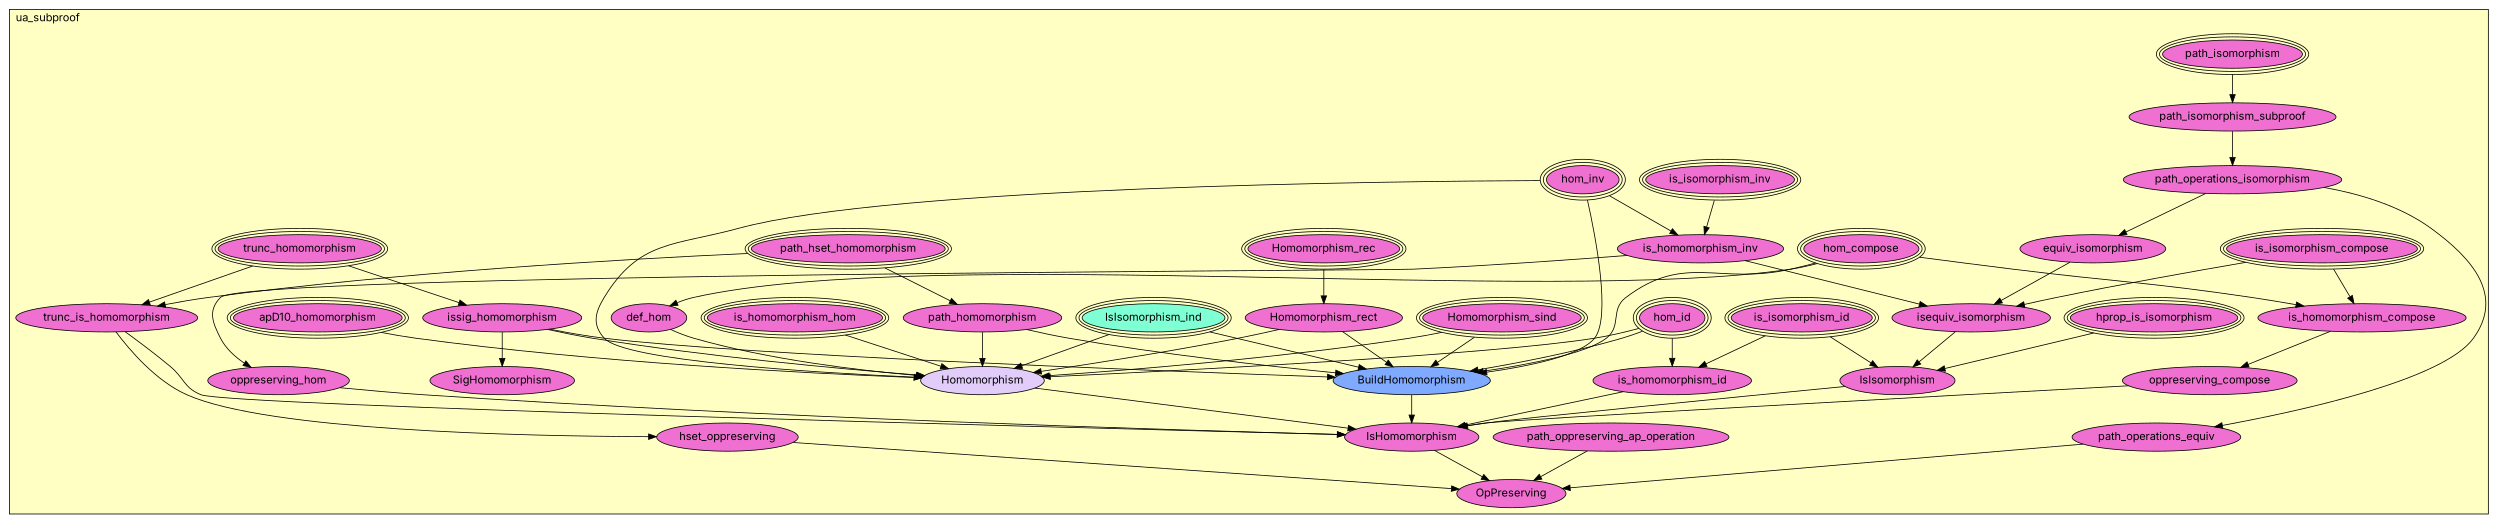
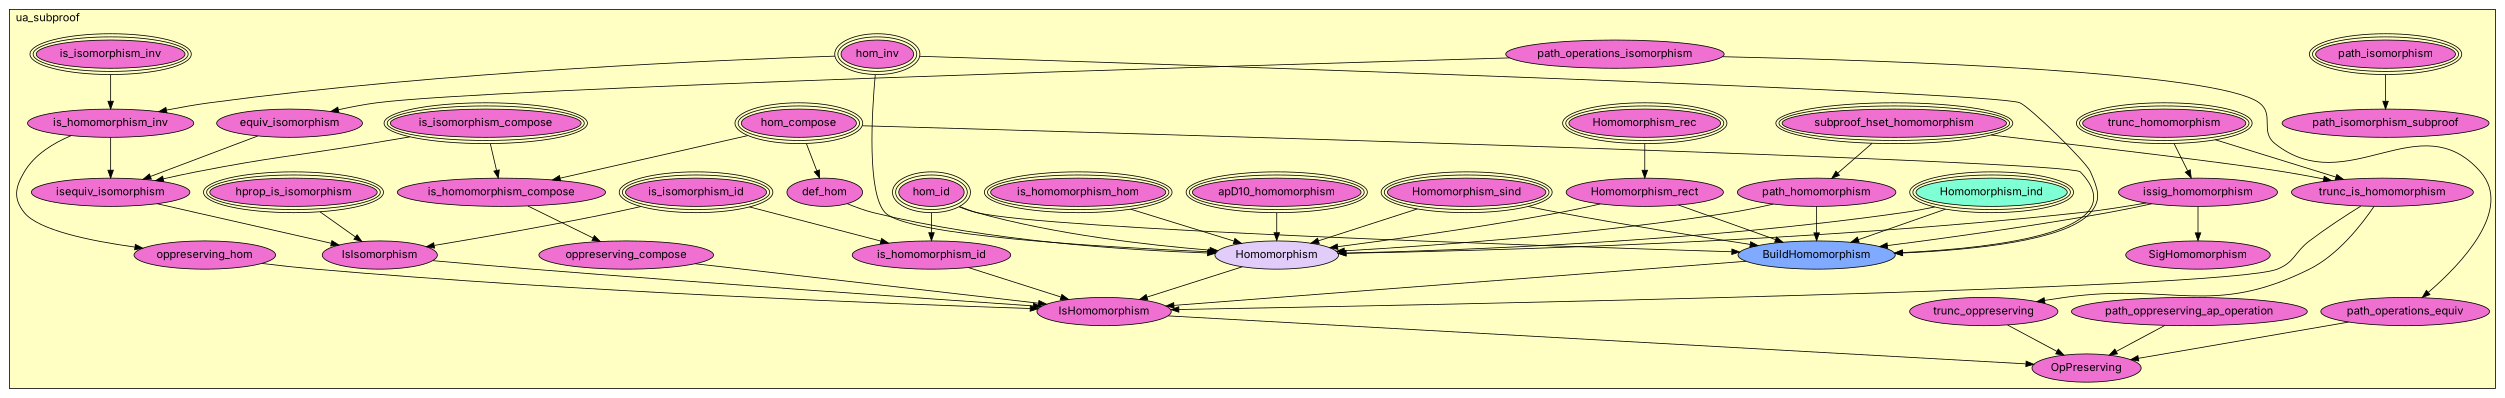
(2233, 144) -> none
(848, 249) -> (1894, 123)
(1154, 318) -> (1992, 192)
(727, 437) -> (1984, 312)
